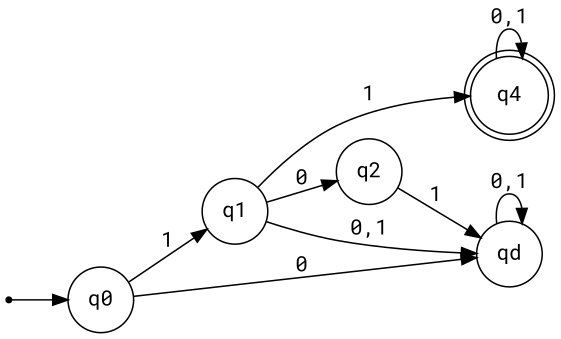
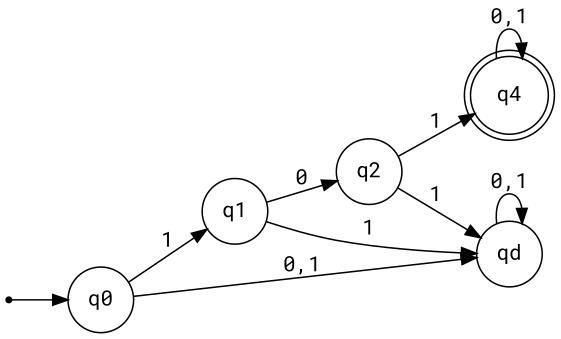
(347, 121) -> (430, 139)
(369, 229) -> (369, 229)
(302, 266) -> (302, 266)
